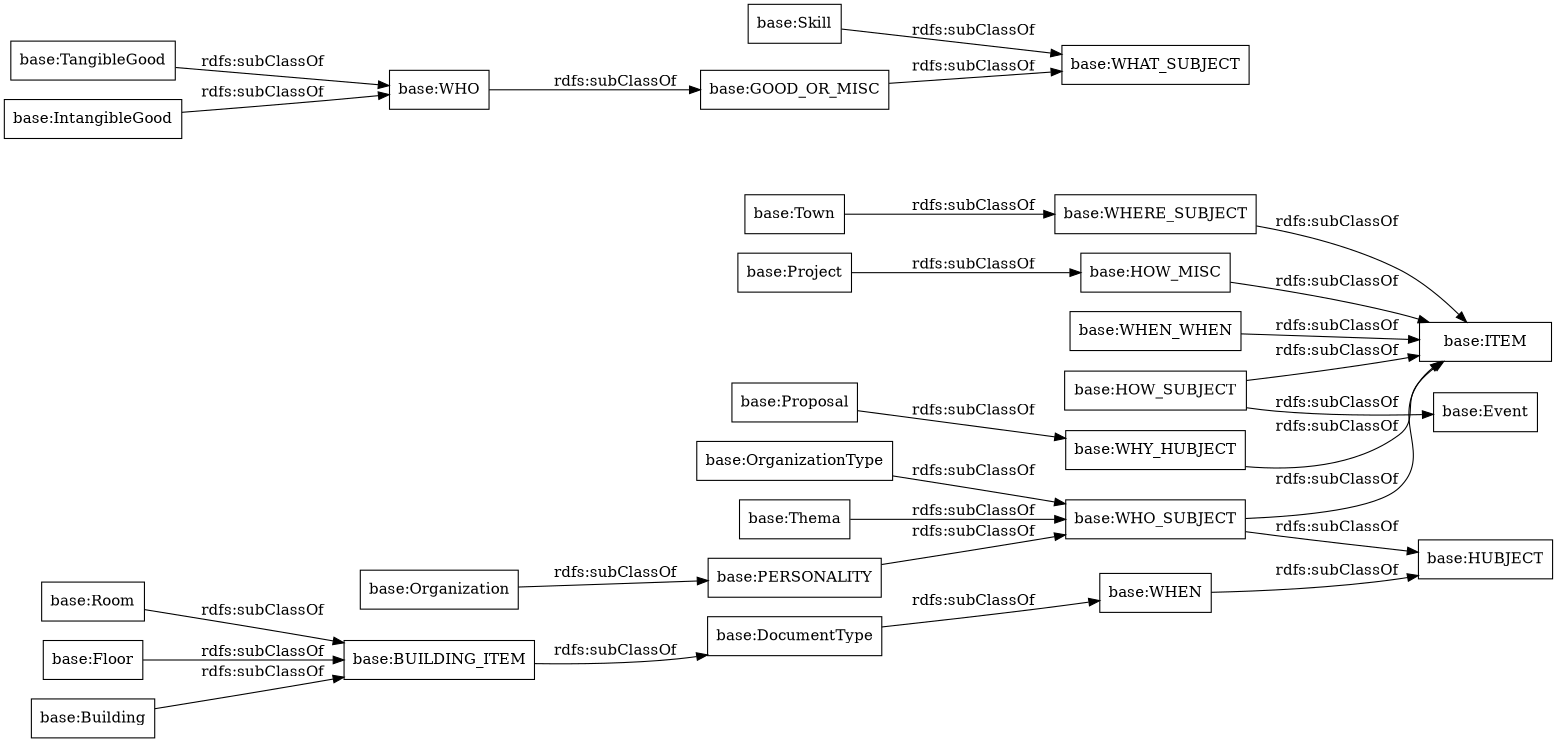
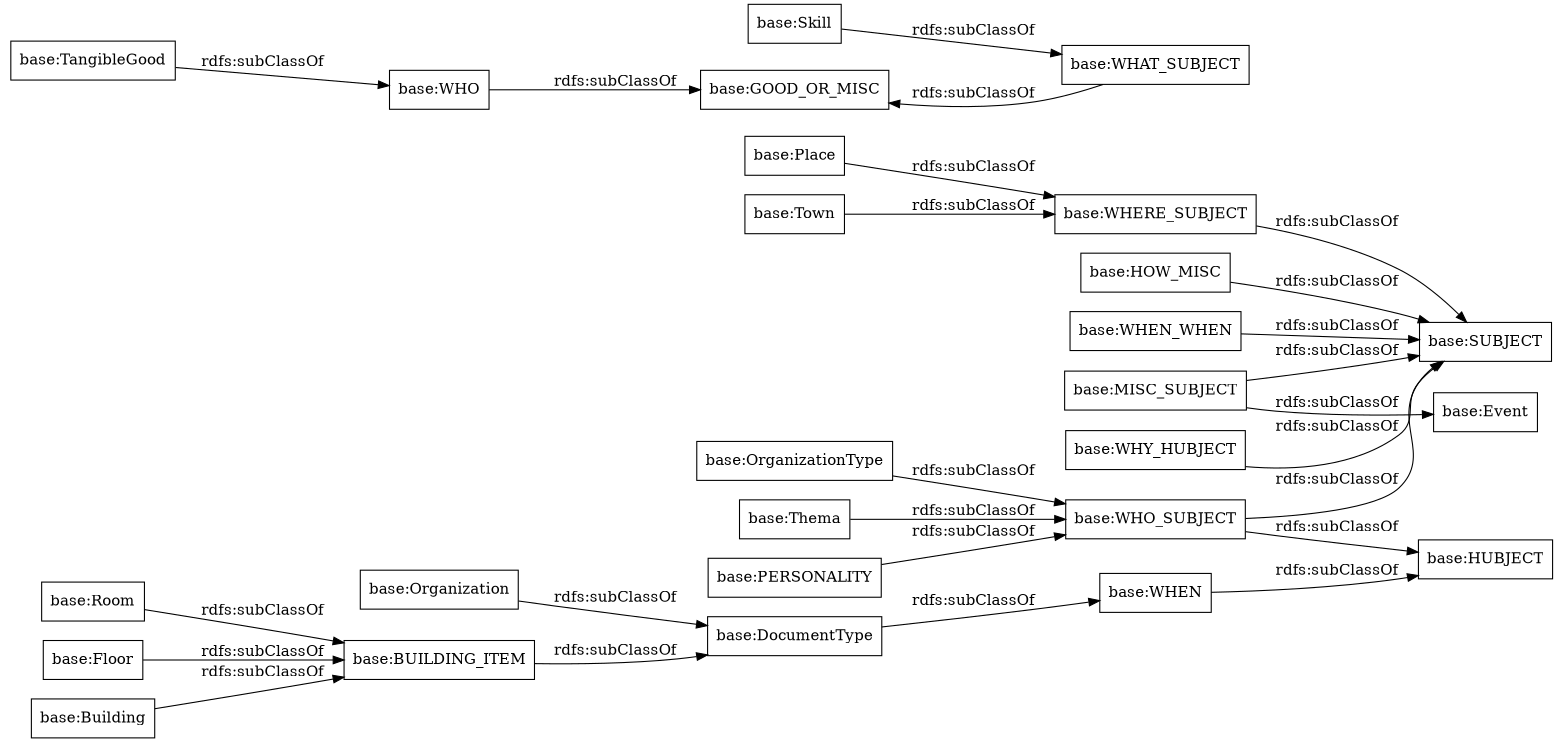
(970, 78) -> (1003, 105)
(93, 119) -> none
none -> (795, 156)
(795, 273) -> none
(1486, 342) -> (1486, 342)
(1156, 391) -> (1156, 391)
(795, 402) -> none
(608, 584) -> (607, 613)
